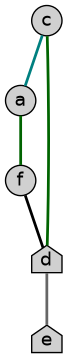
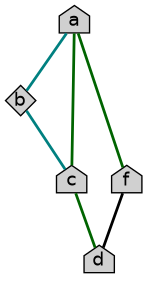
(47, 21) -> (72, 180)
(34, 61) -> (73, 99)
none -> (21, 101)
(21, 101) -> (74, 21)
(21, 180) -> (127, 180)
(47, 340) -> none
